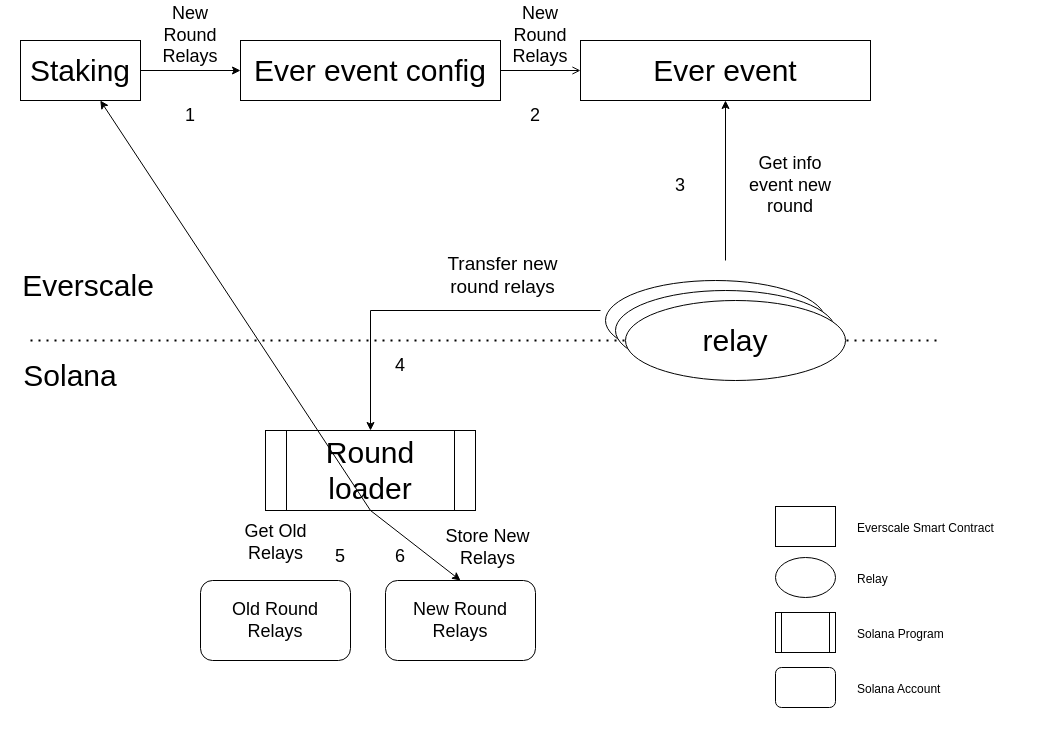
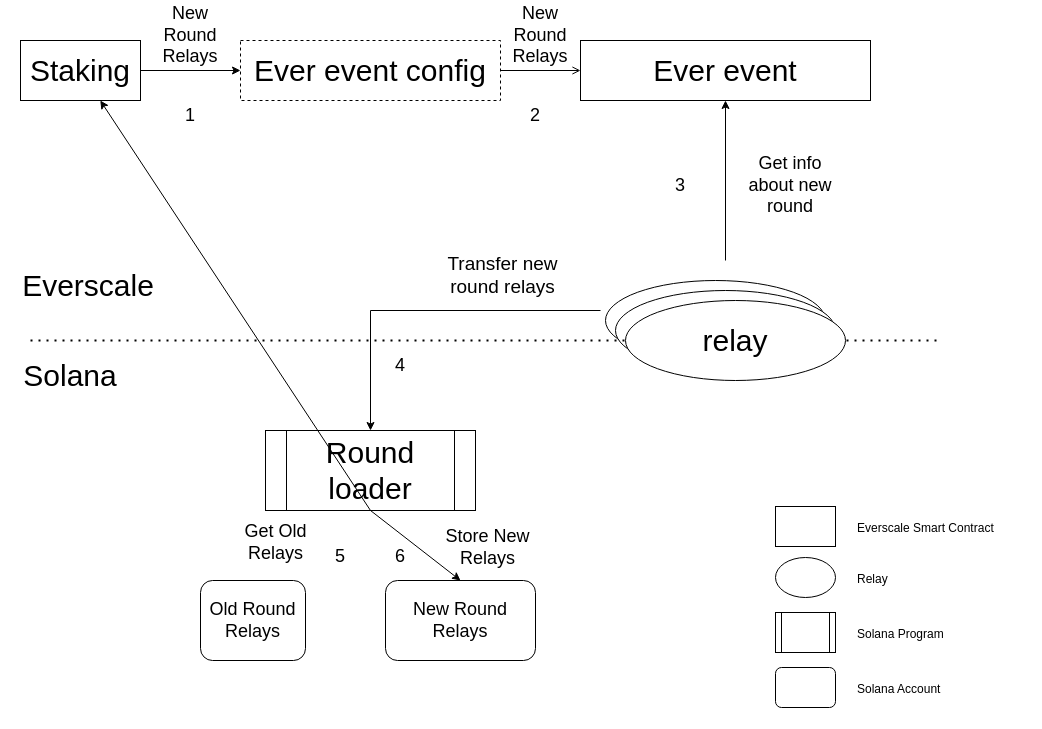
(371, 71) -> (371, 71)
(791, 186) -> (791, 186)
(276, 621) -> (253, 621)
